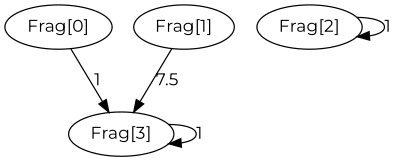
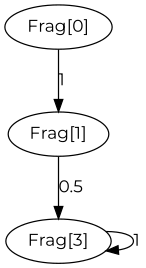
(310, 27) -> none
(87, 75) -> (59, 74)
(167, 81) -> (71, 188)
